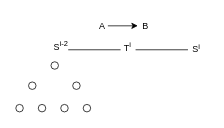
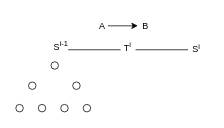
(61, 46) -> (61, 46)
